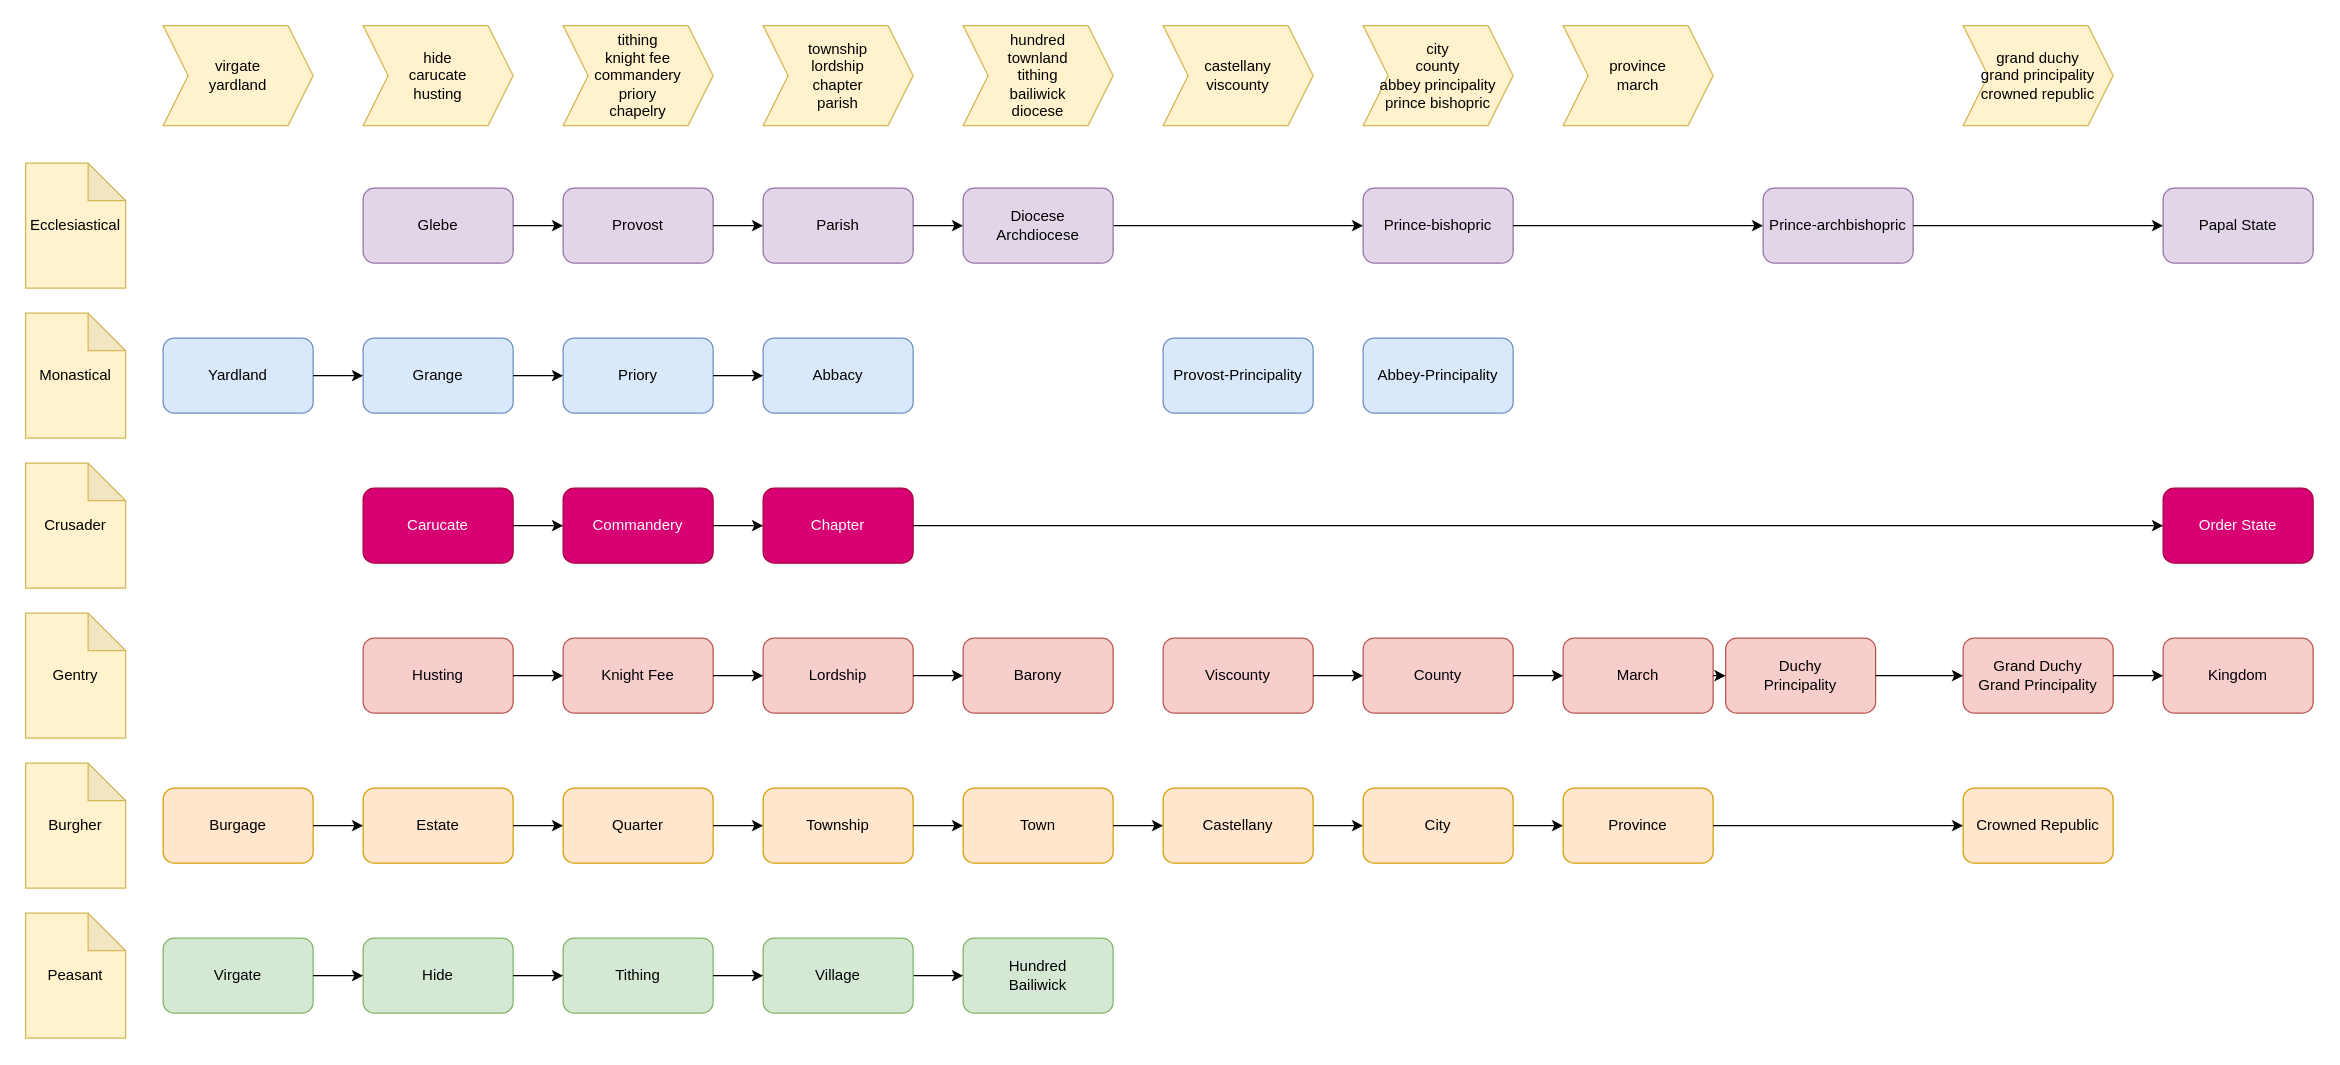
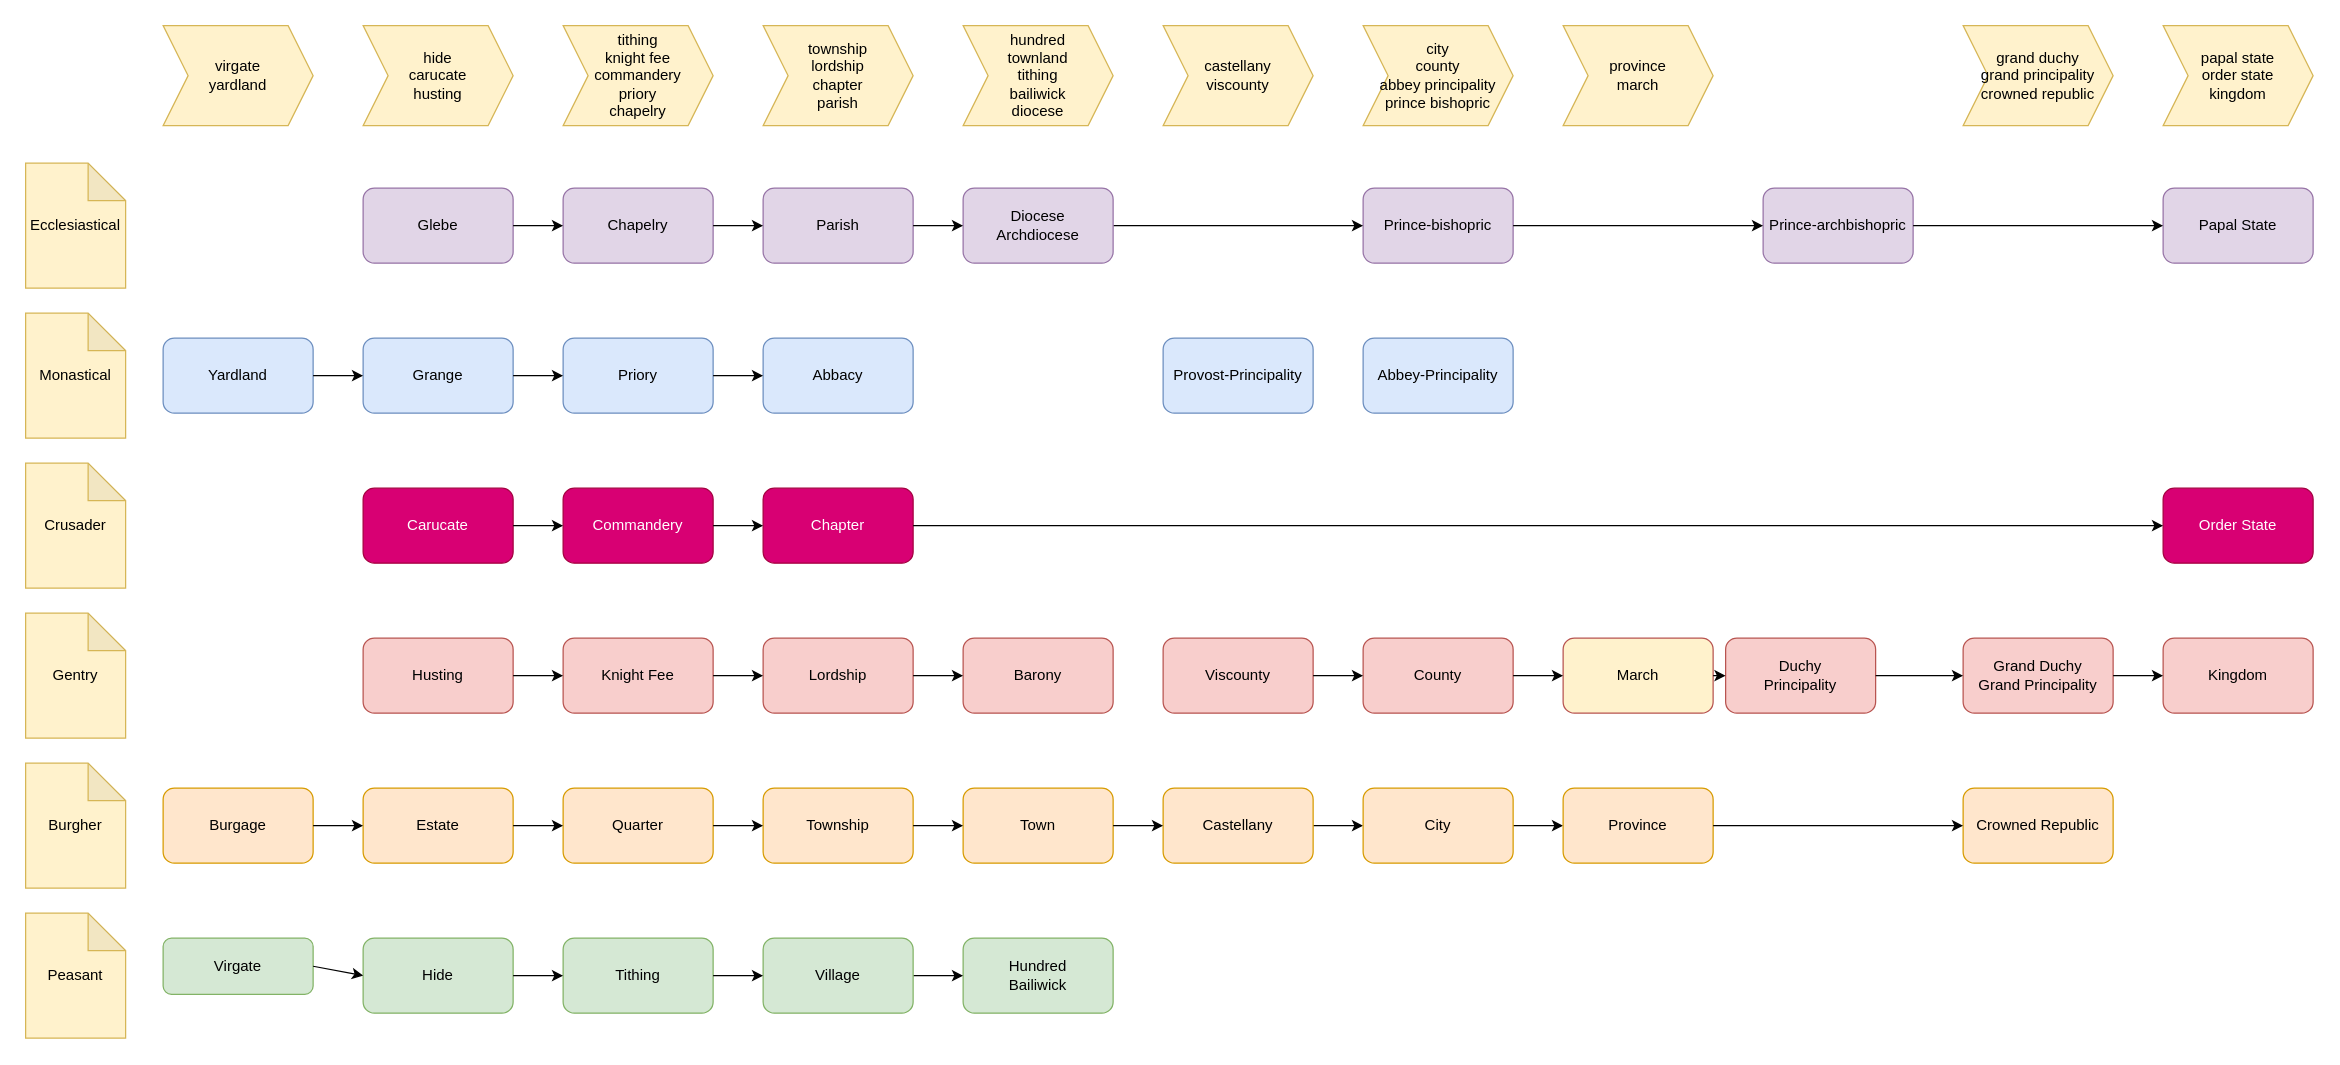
none -> (2238, 76)
(638, 226) -> (638, 226)
(1638, 676) -> (1638, 676)
(238, 976) -> (238, 966)
